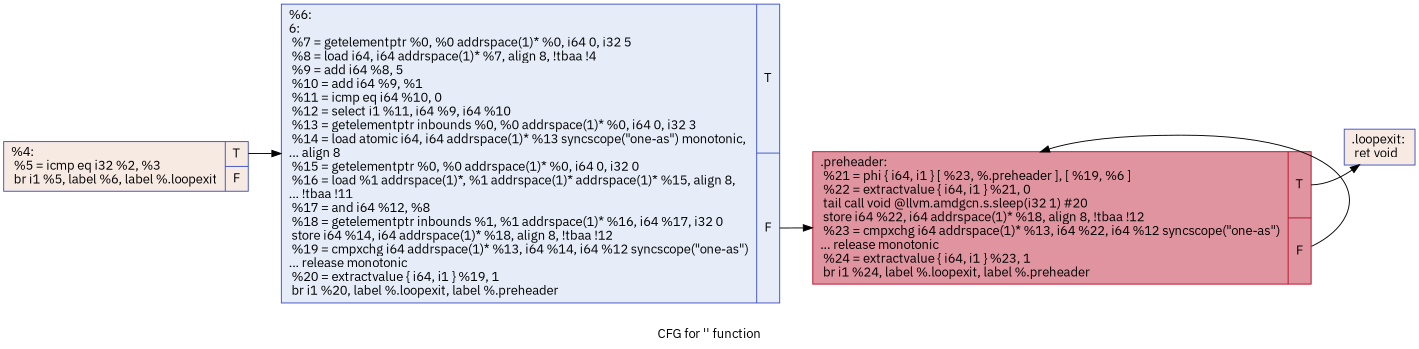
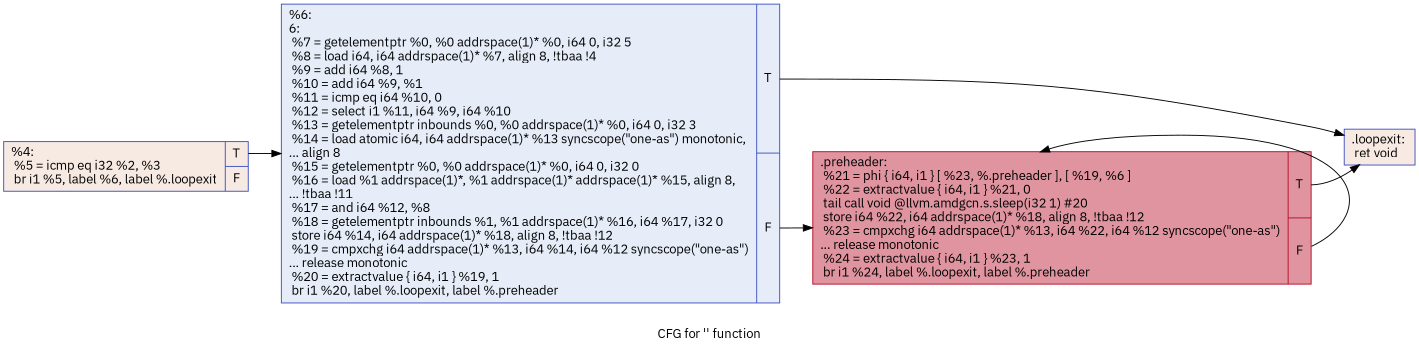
(346, 70) -> (346, 70)
none -> (1059, 87)
